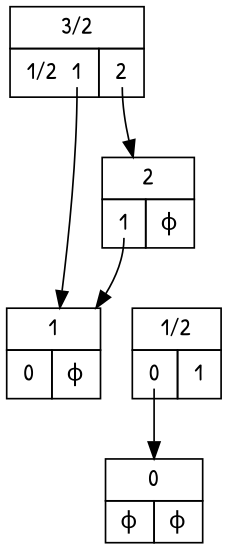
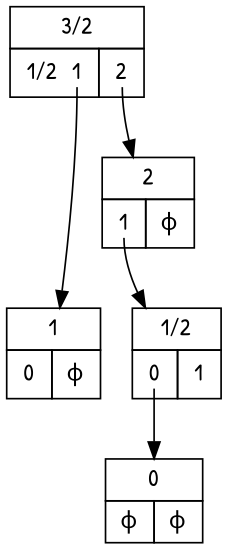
(119, 267) -> (128, 266)
